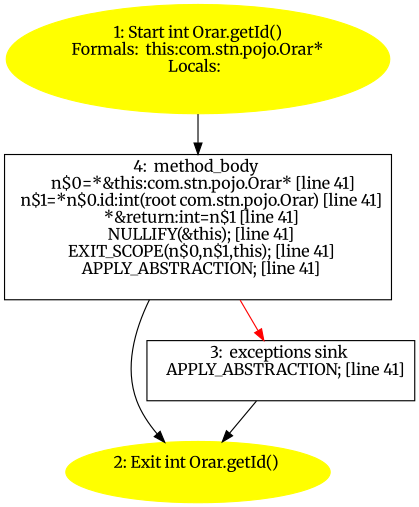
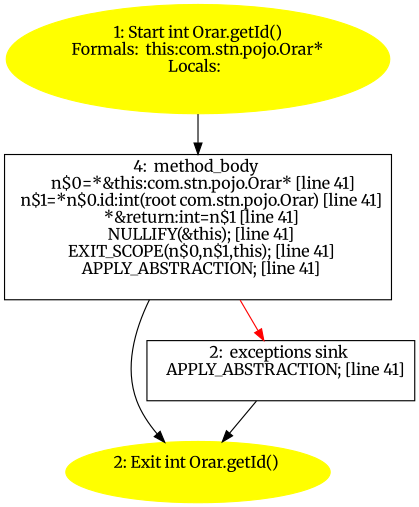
(281, 371) -> (281, 371)
